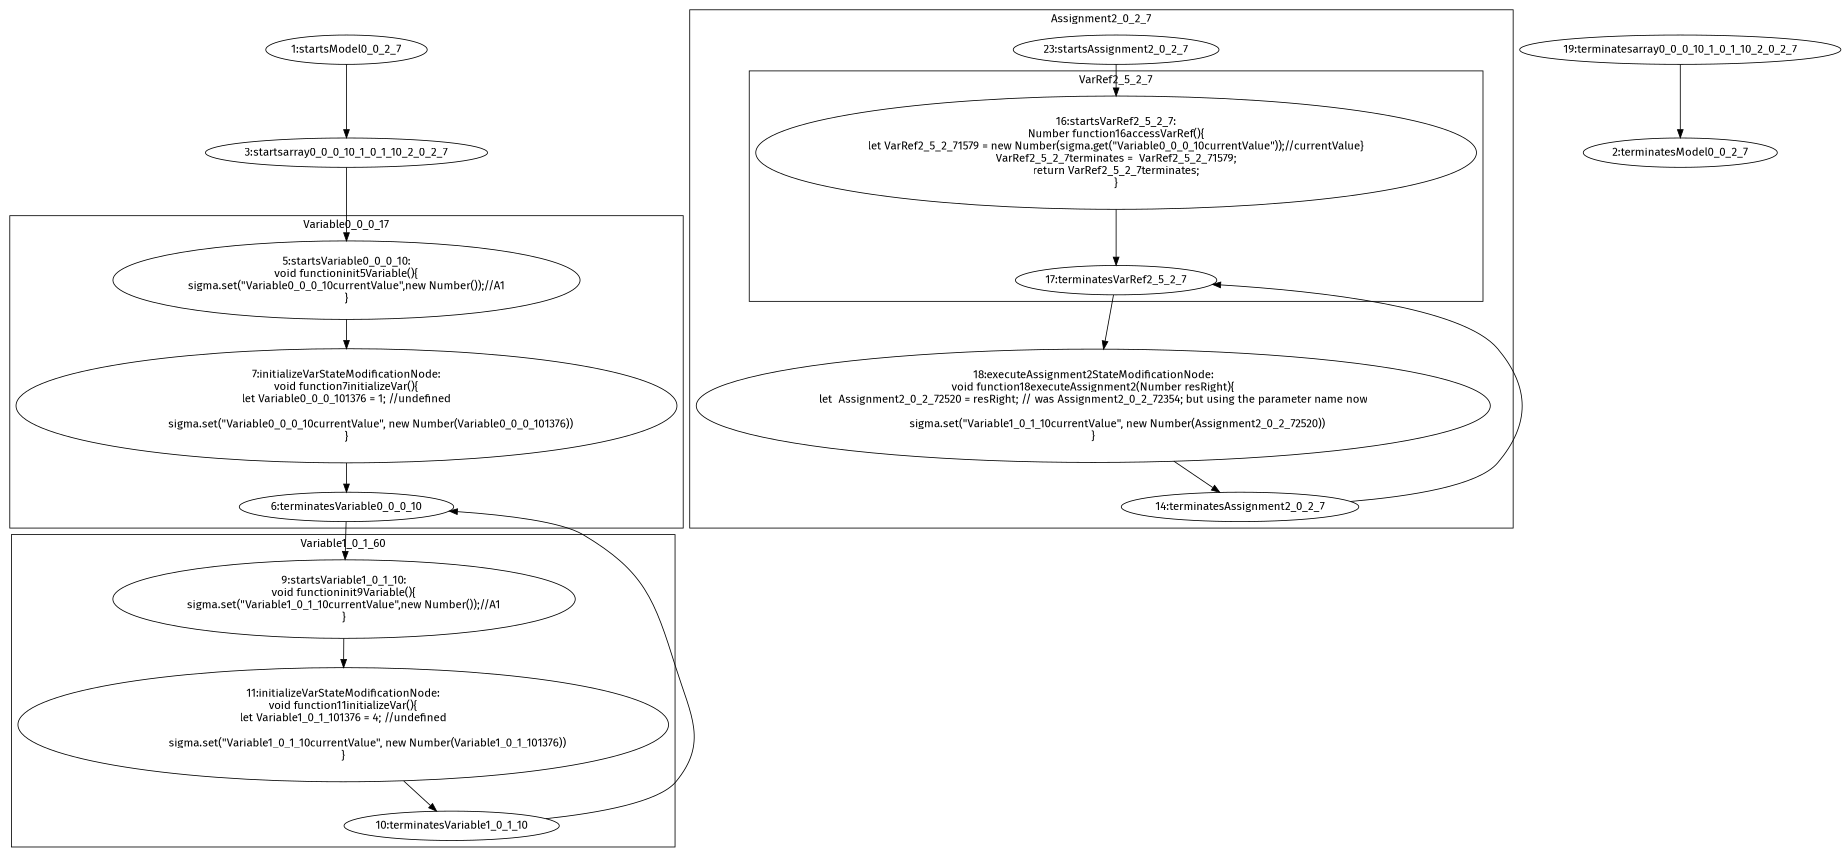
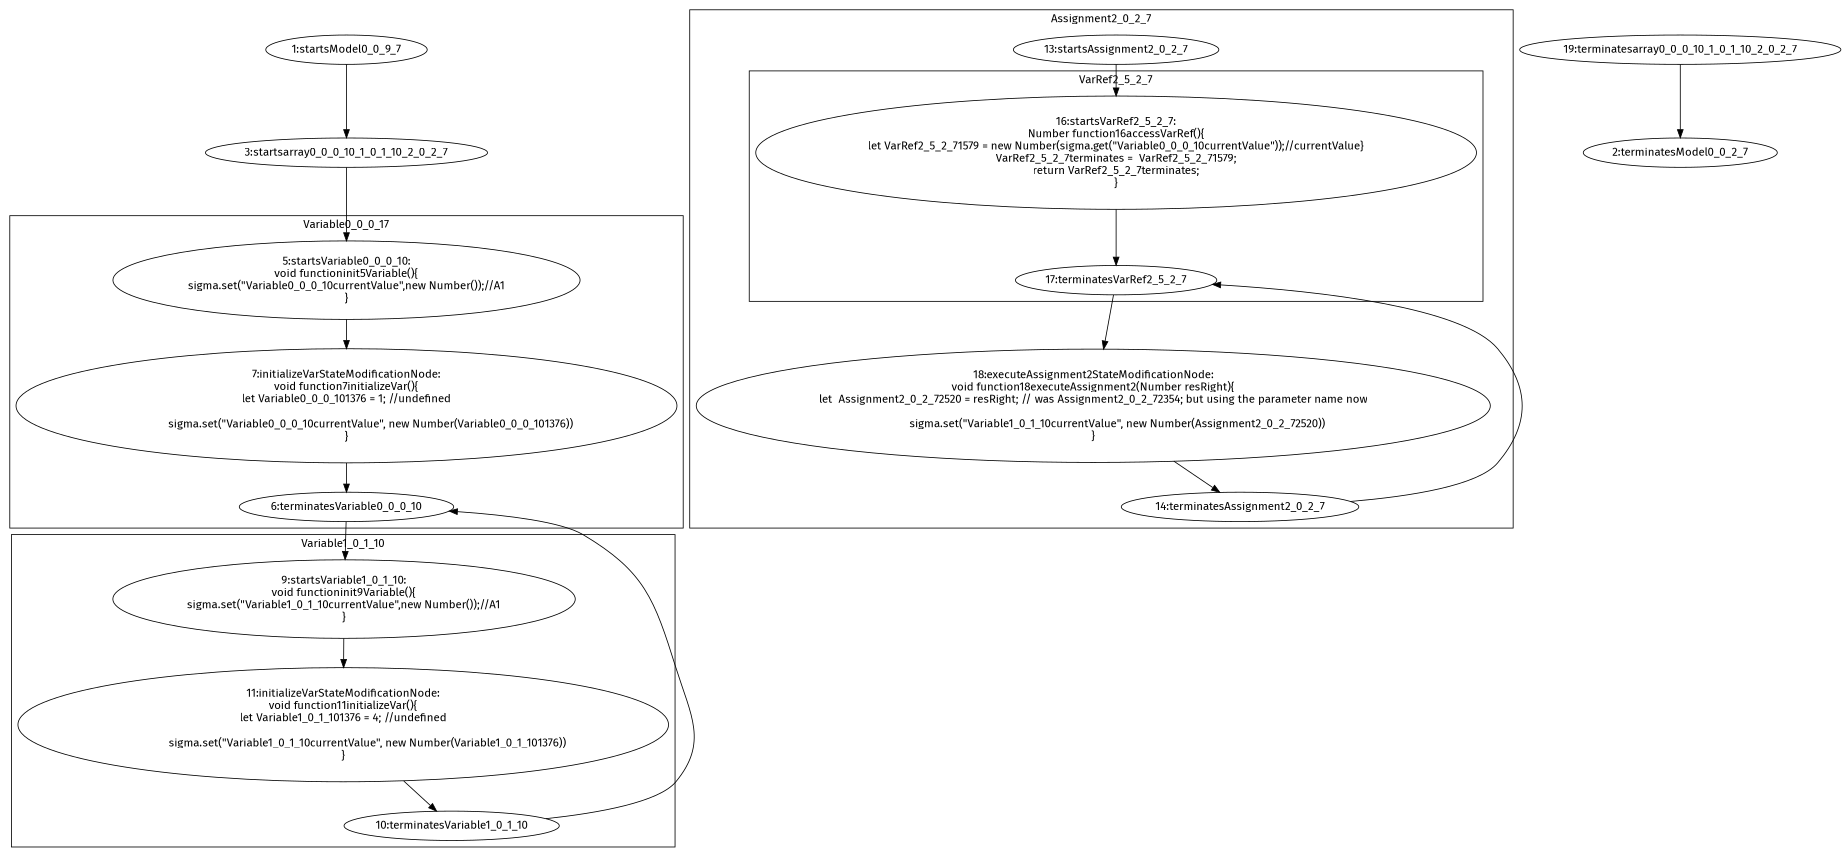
(346, 50) -> (346, 50)
(1116, 50) -> (1116, 50)
(343, 544) -> (343, 544)
